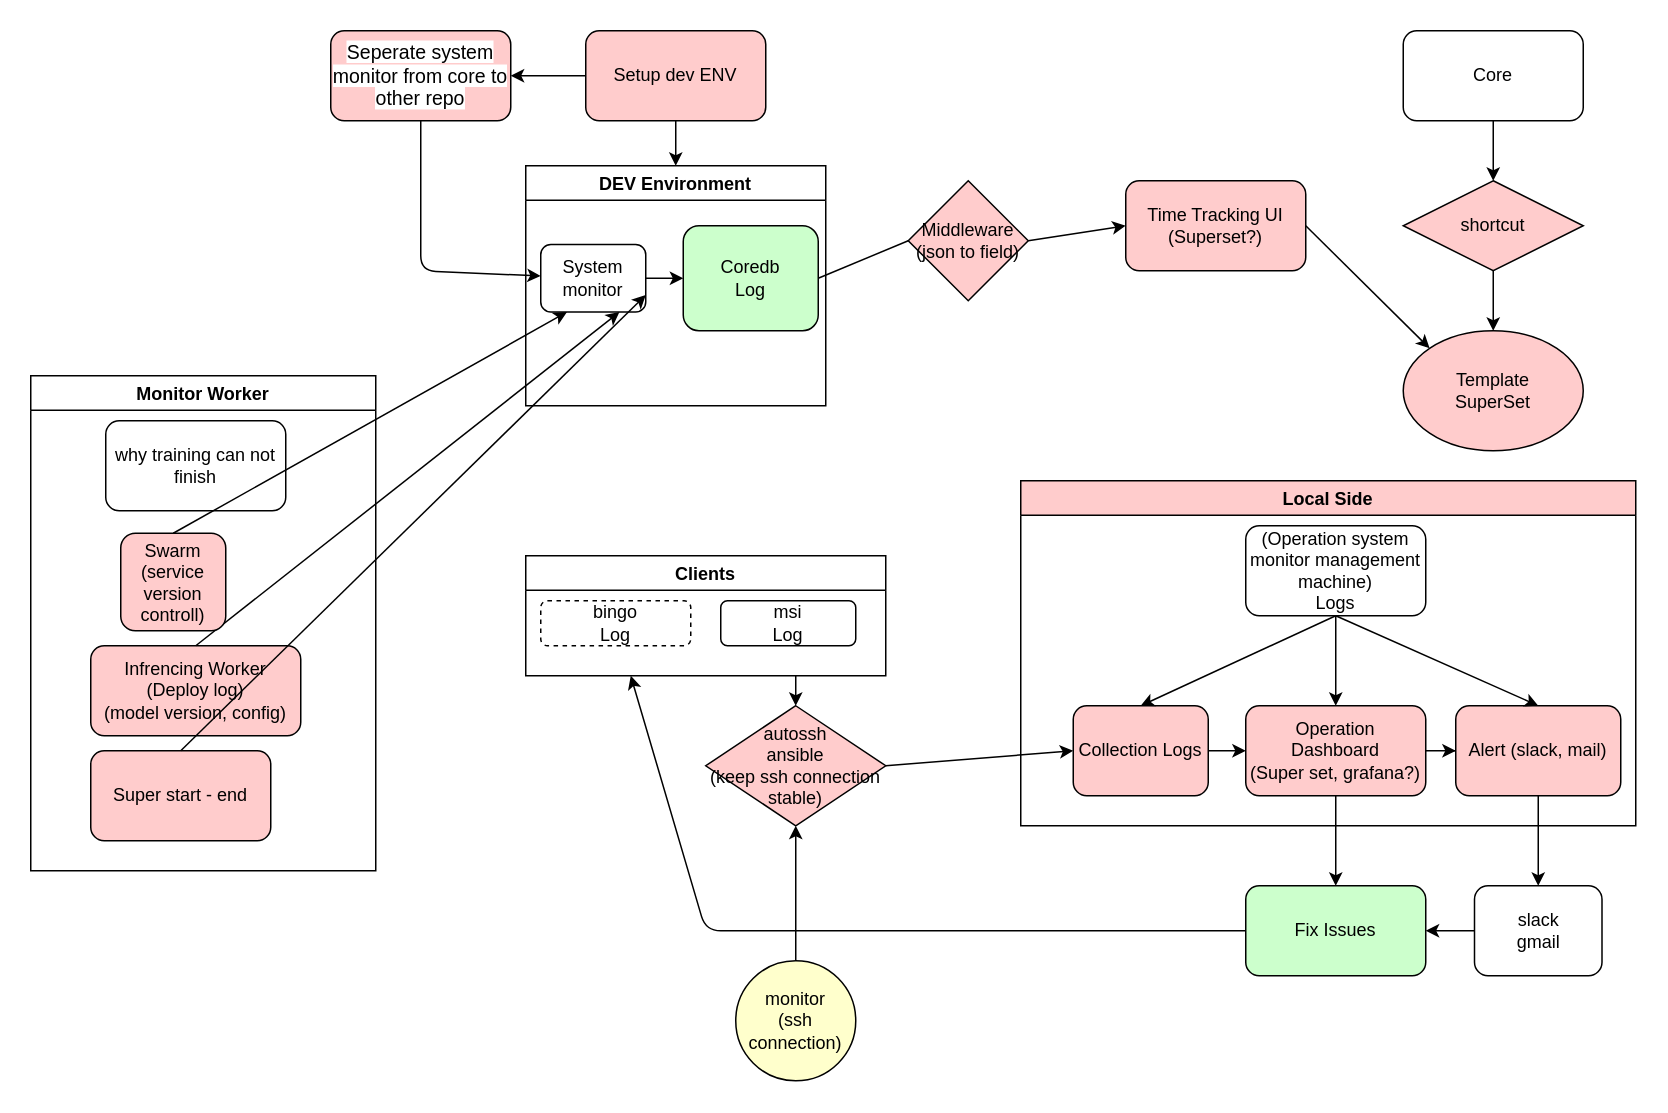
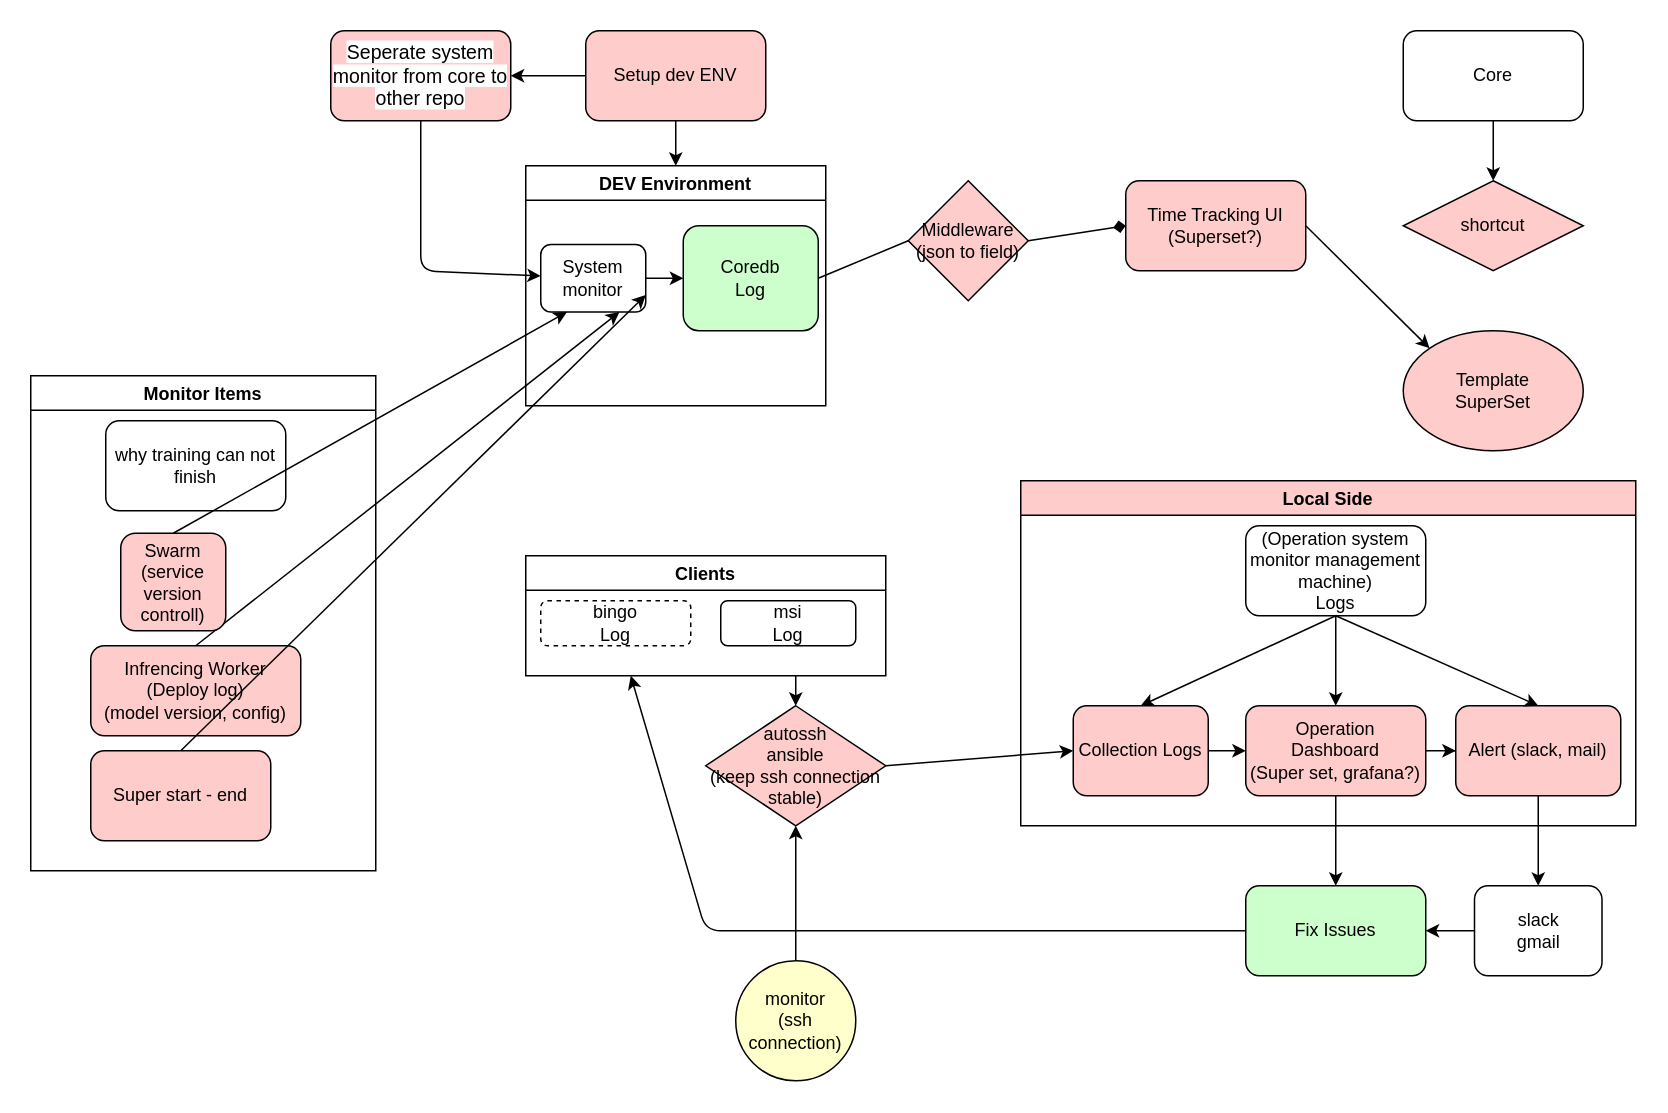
(1114, 228) -> (1113, 228)
(1493, 296) -> none
(203, 394) -> (203, 394)
